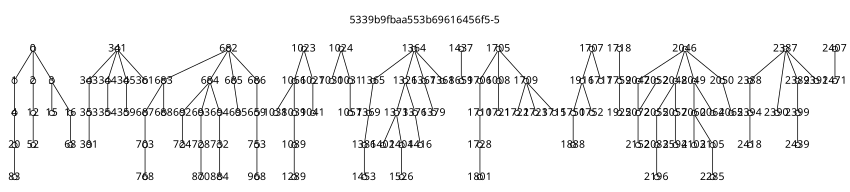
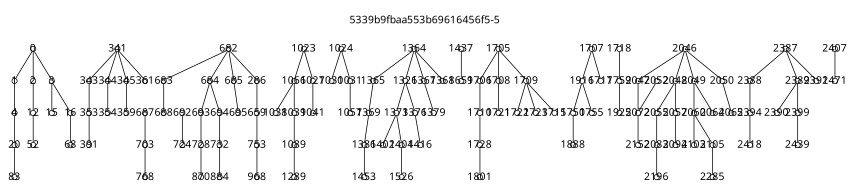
(257, 81) -> (257, 81)
(499, 81) -> (499, 81)
(781, 81) -> (787, 97)
(154, 97) -> none
(196, 97) -> none
(592, 113) -> (592, 113)
(675, 145) -> (675, 145)
